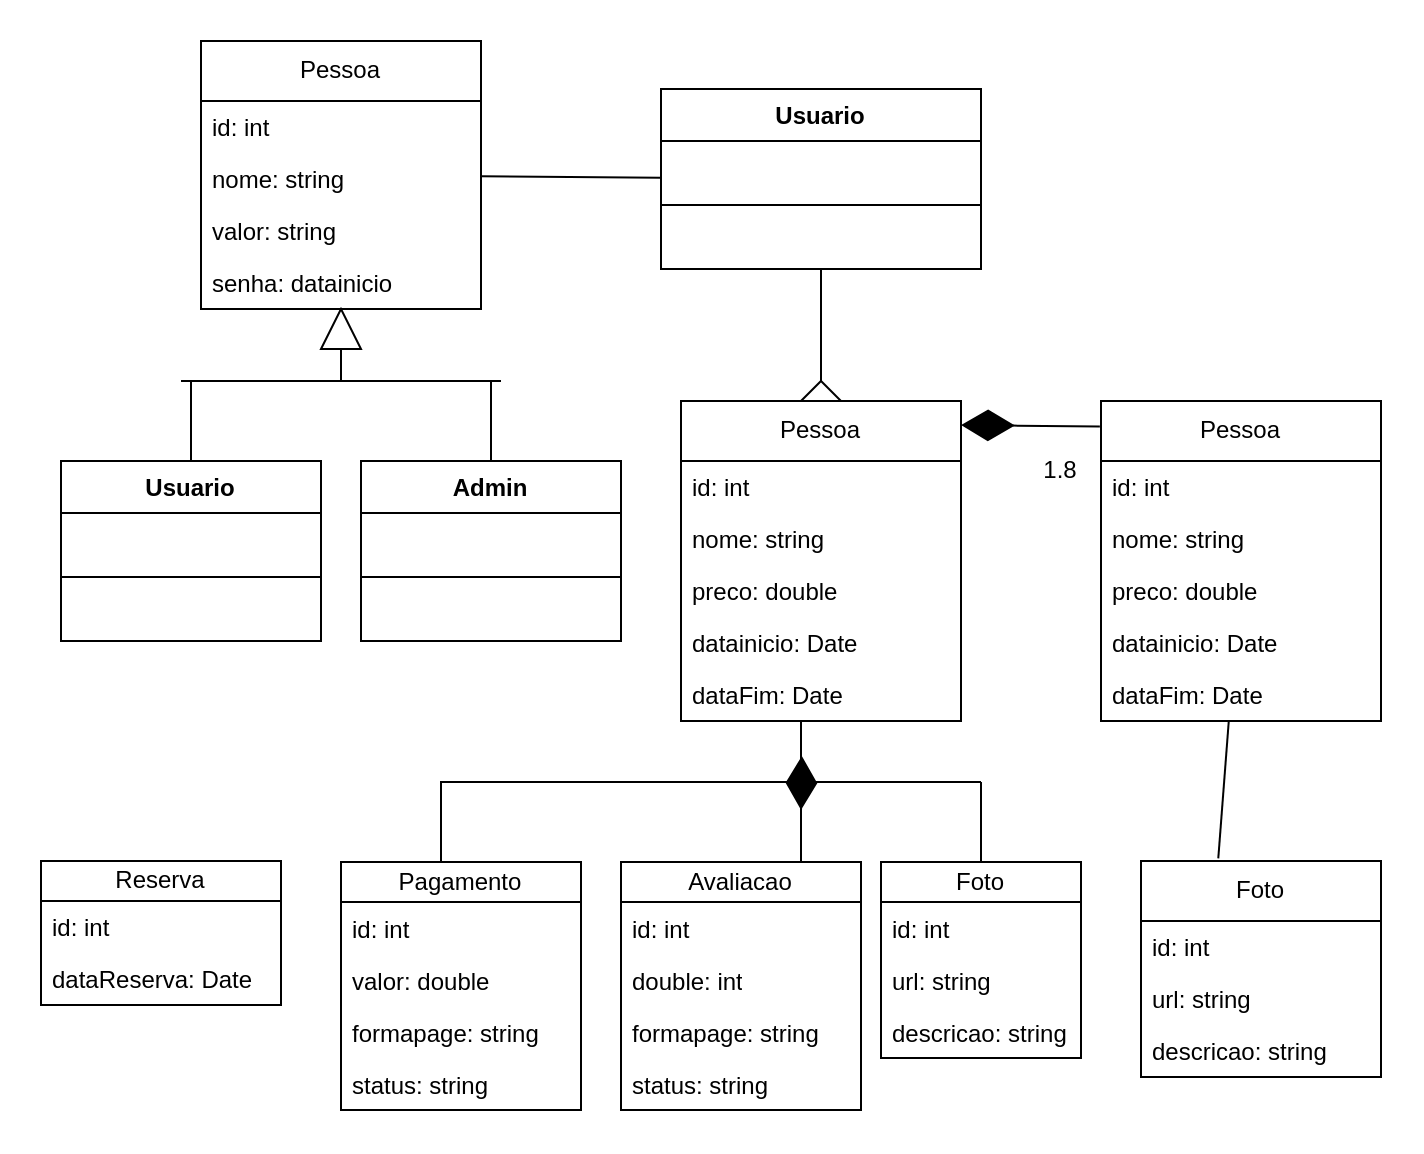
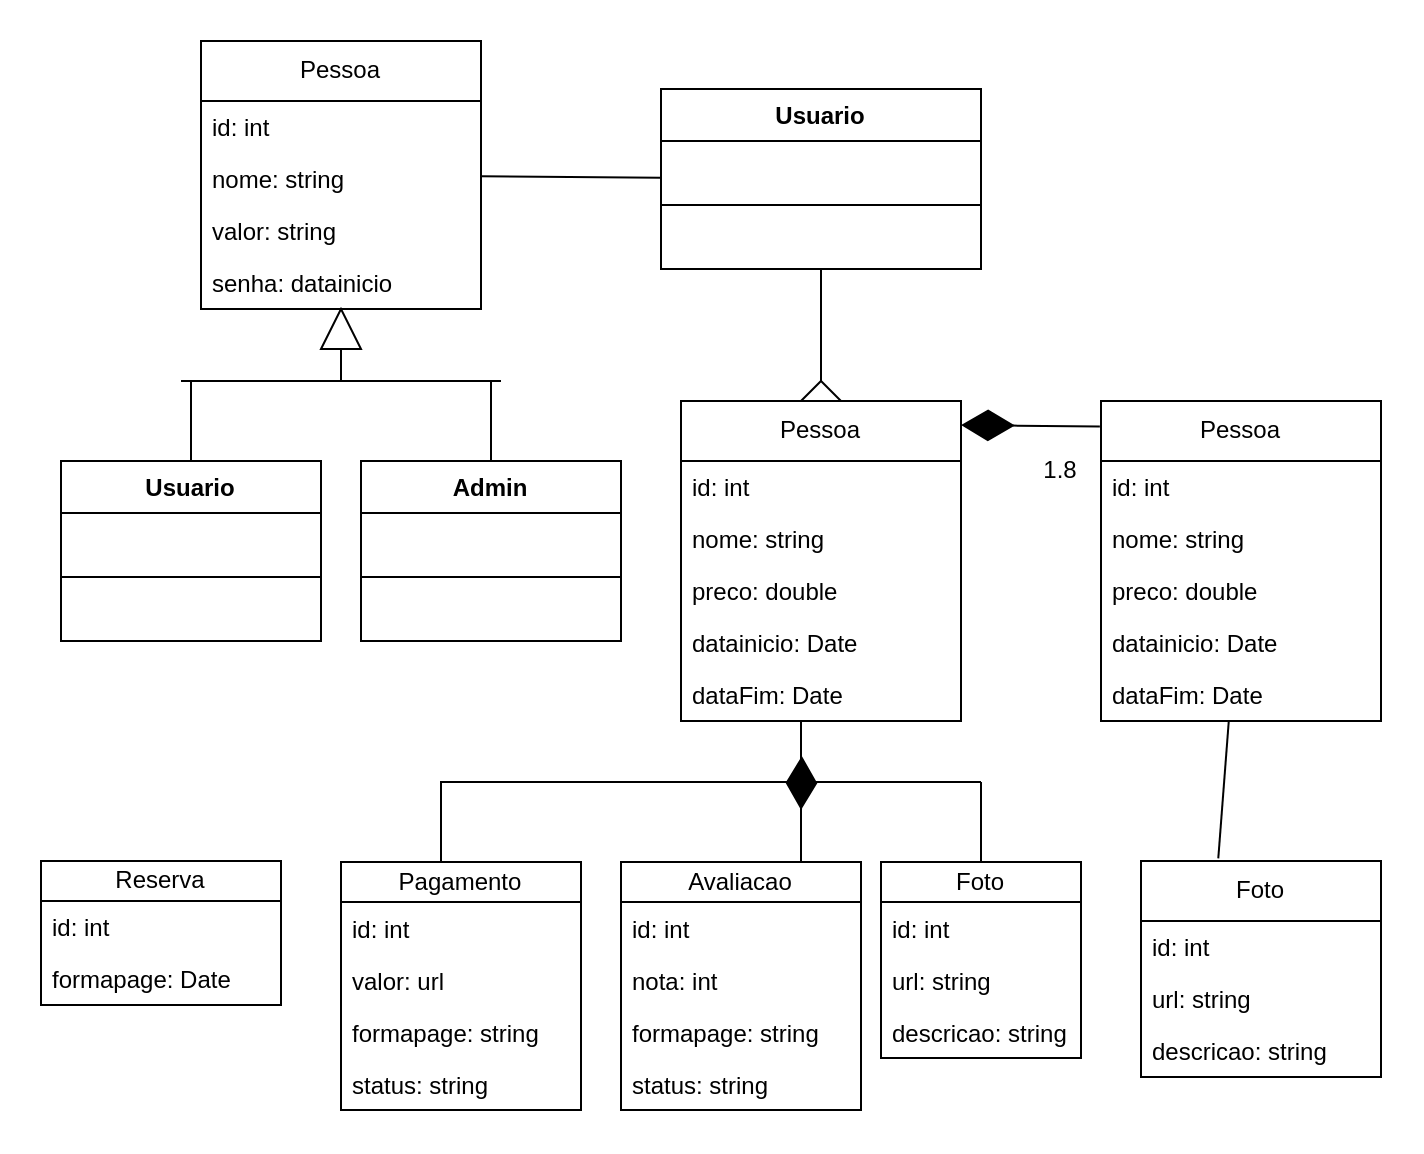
(161, 981) -> (148, 981)
(428, 983) -> (408, 983)
(694, 983) -> (684, 983)
